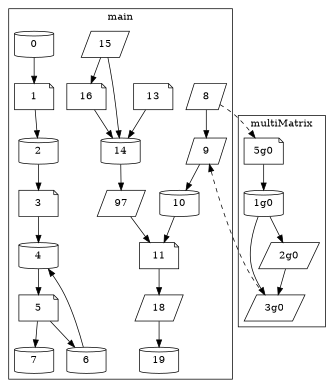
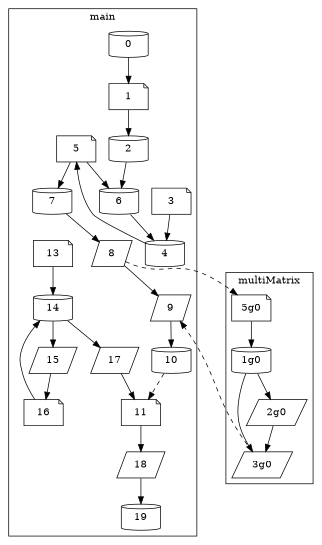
(114, 94) -> (53, 331)
(38, 174) -> (125, 171)
(121, 203) -> (115, 360)
none -> (80, 226)
(171, 226) -> (158, 383)
